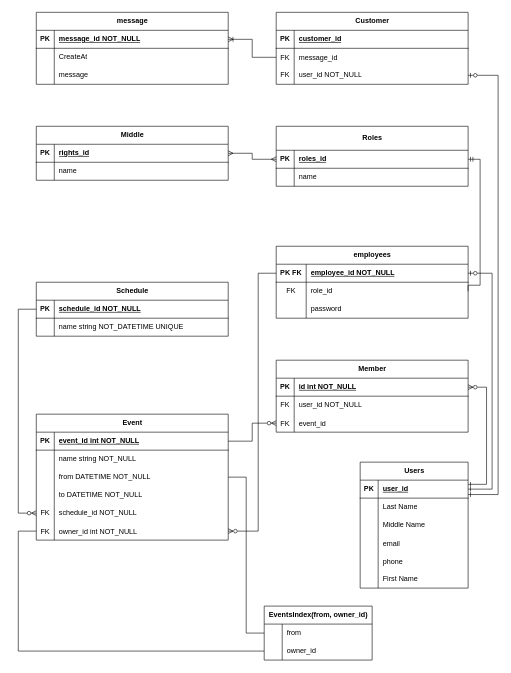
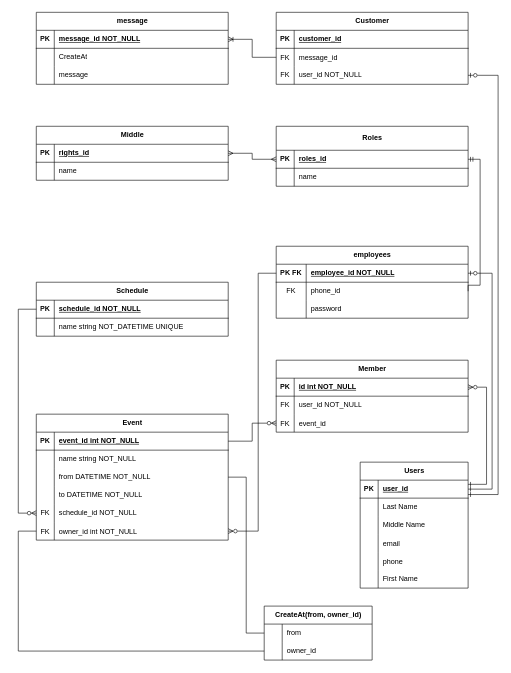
(323, 291) -> (326, 291)
(319, 615) -> (319, 615)
